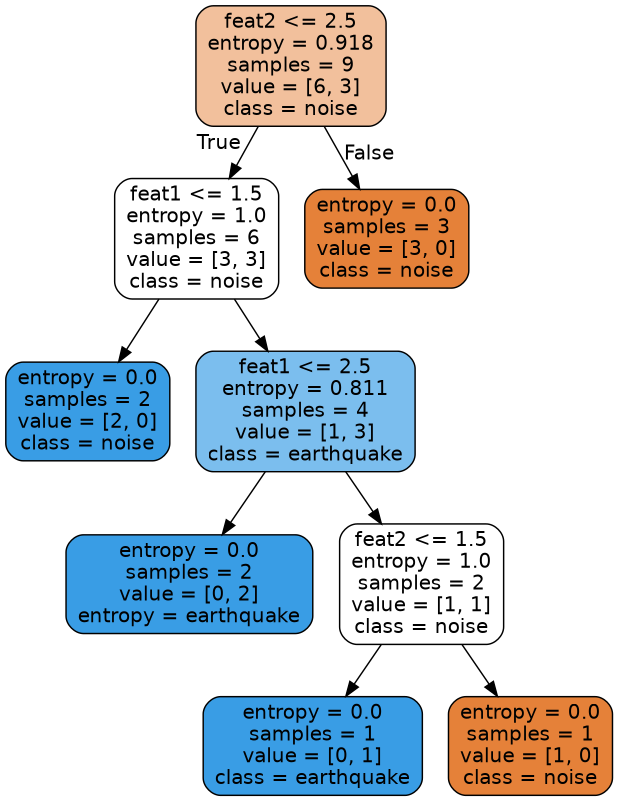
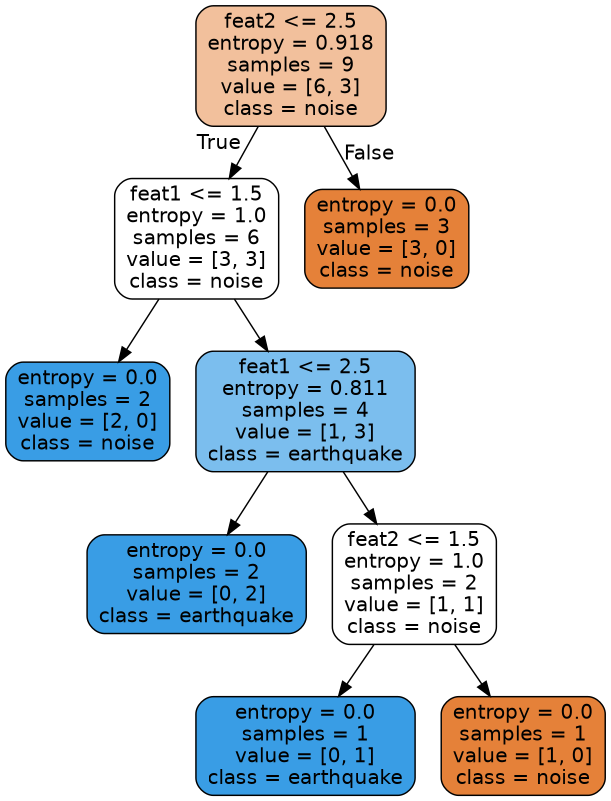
(189, 584) -> (197, 584)
